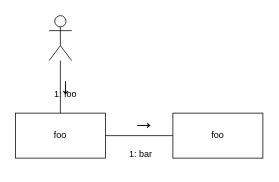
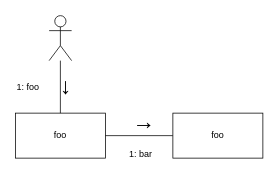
(72, 94) -> (34, 87)
